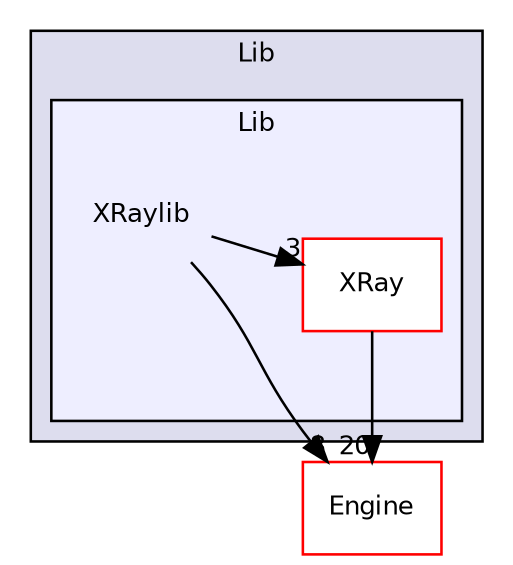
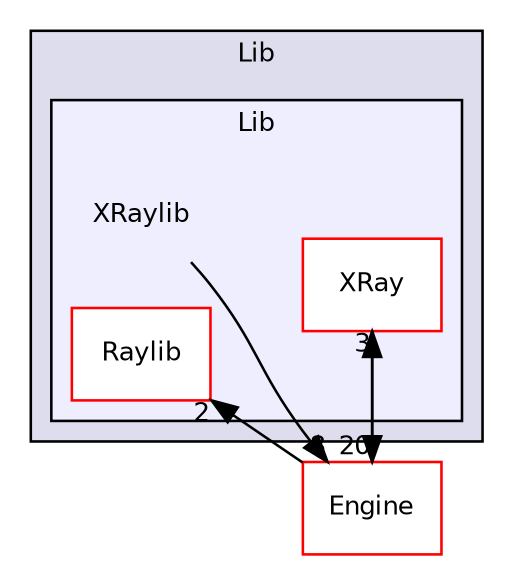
(244, 247) -> (372, 410)
none -> (141, 354)
